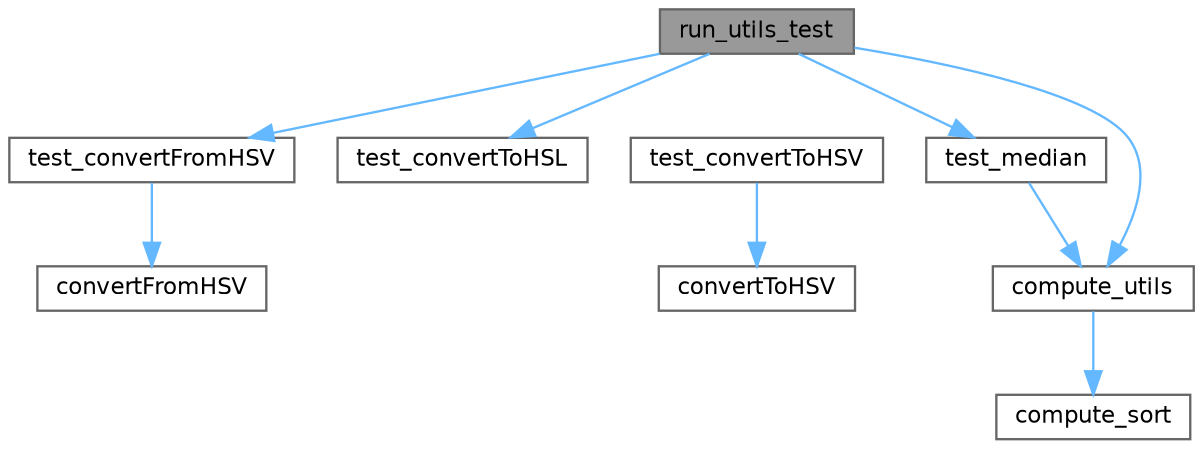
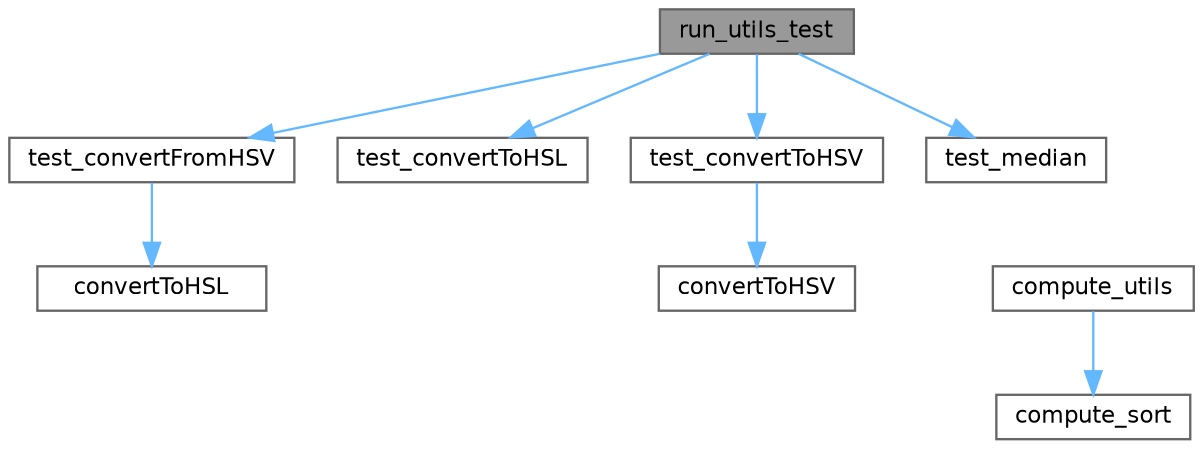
(1051, 94) -> (757, 84)
(1049, 214) -> none
(152, 289) -> (152, 289)
